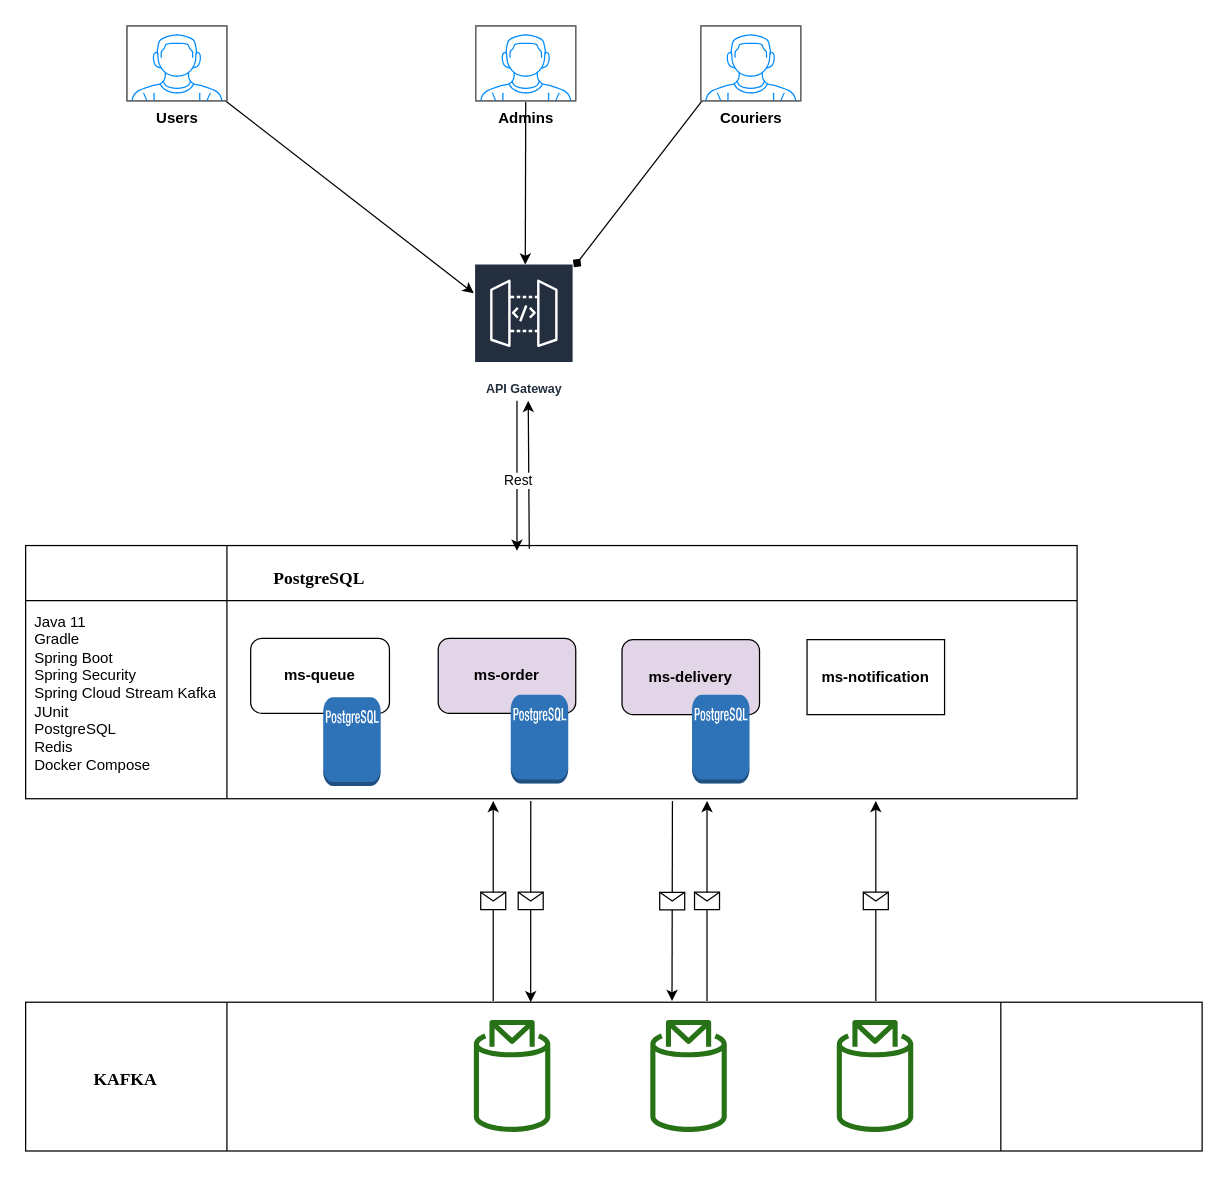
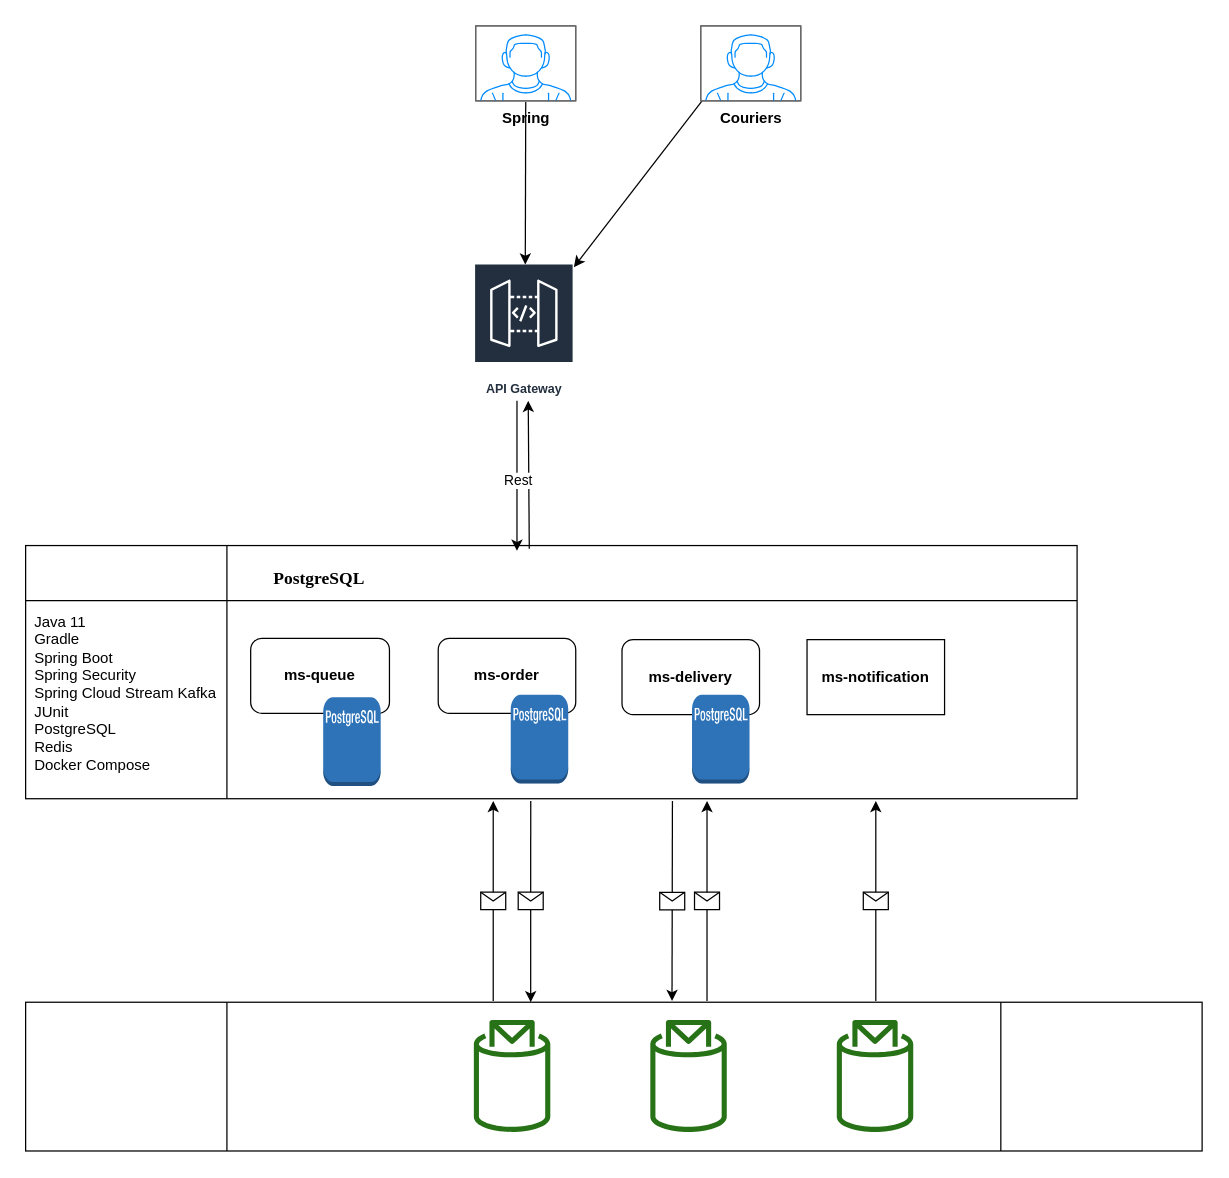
(177, 63) -> none
(526, 118) -> (526, 118)
(346, 194) -> none
(580, 259) -> (579, 260)
(507, 676) -> (507, 676)
(691, 677) -> (691, 677)
(126, 1078) -> none
